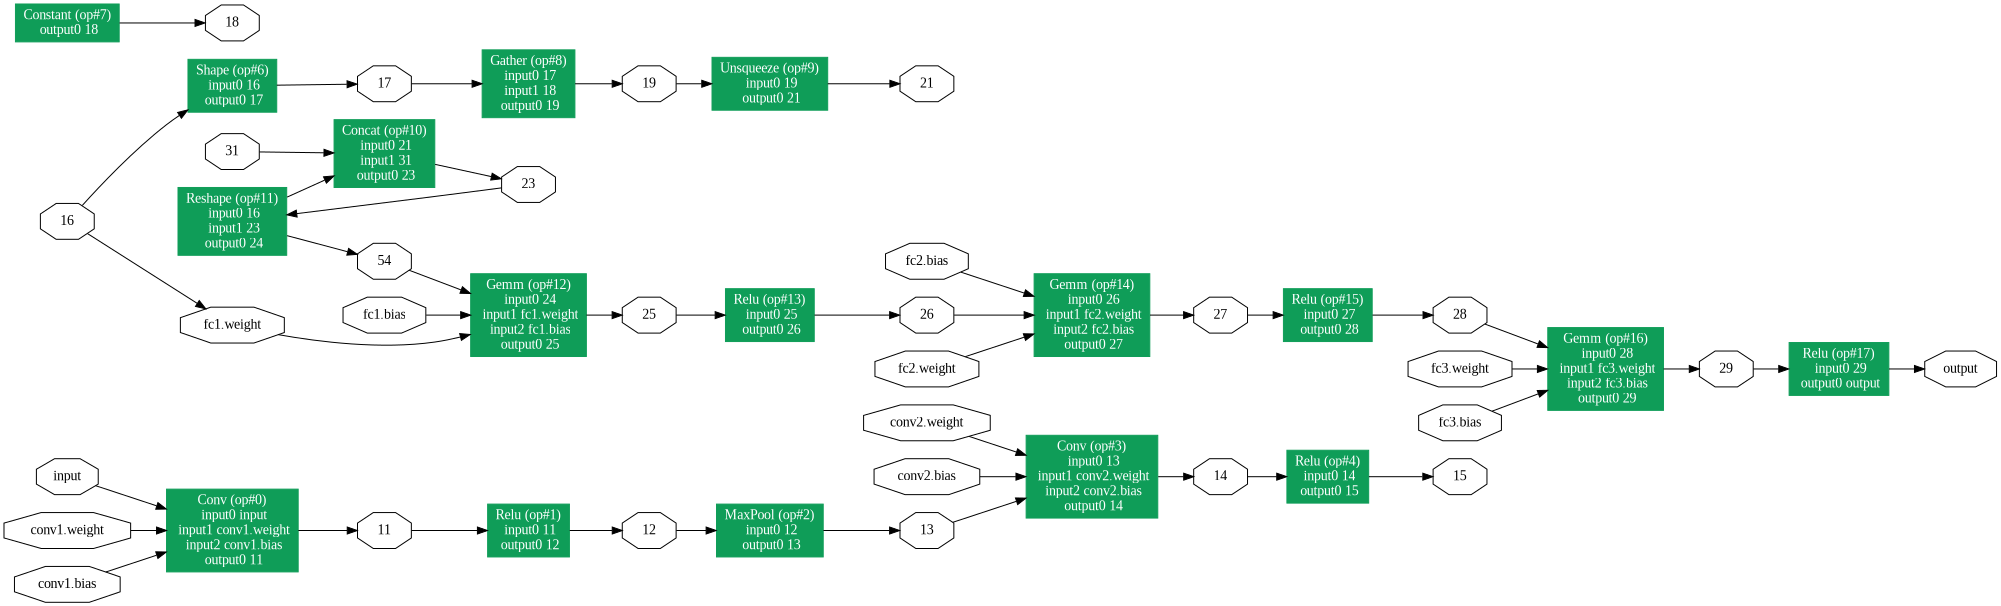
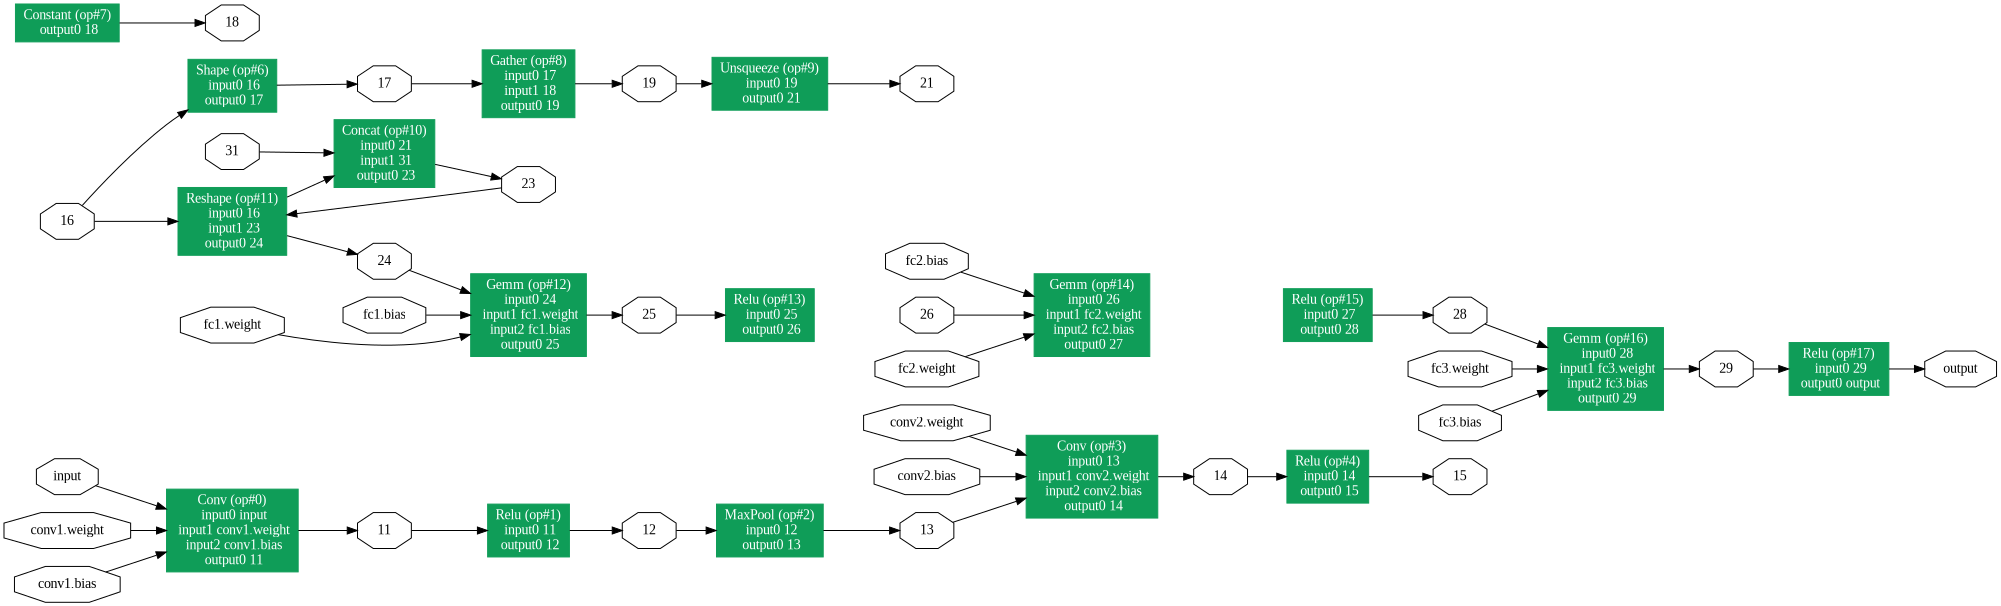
(384, 261) -> (384, 261)
(142, 268) -> (131, 221)
(852, 315) -> none
(1221, 315) -> none
